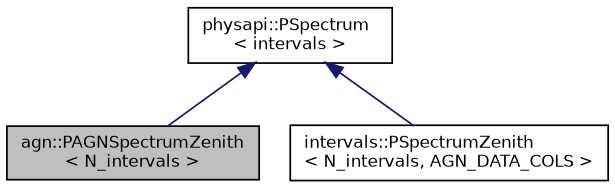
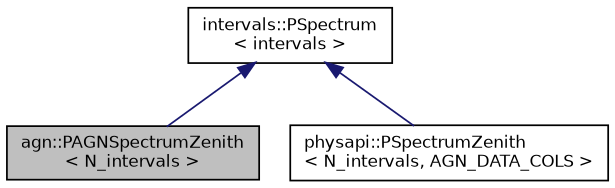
(290, 35) -> (290, 35)
(449, 153) -> (449, 153)
